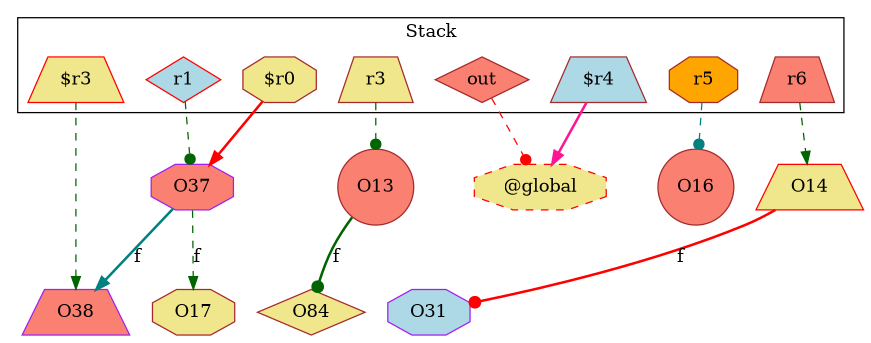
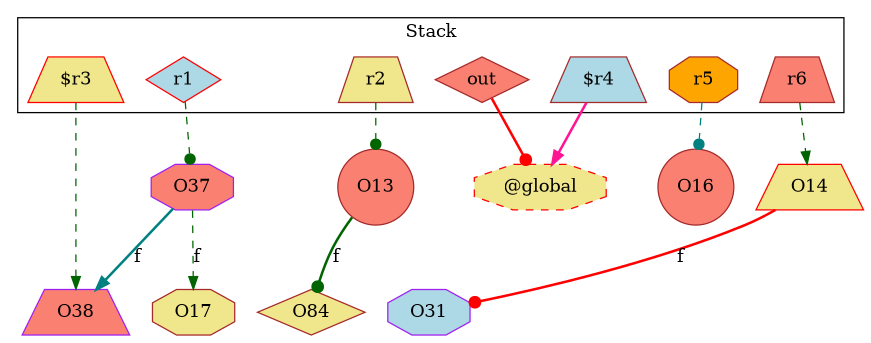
(280, 80) -> none
(376, 80) -> (376, 80)
(507, 127) -> (507, 127)
